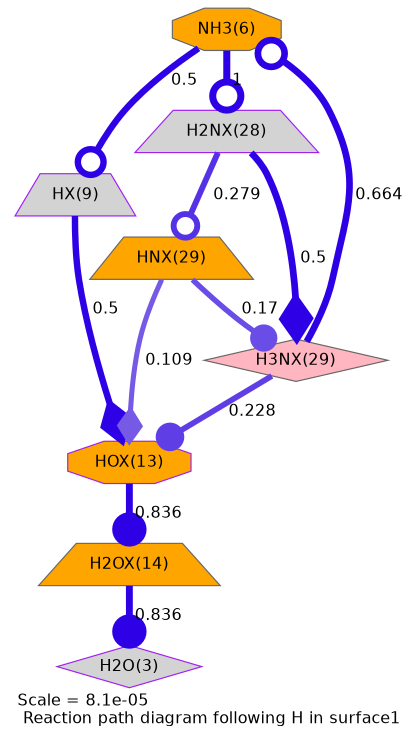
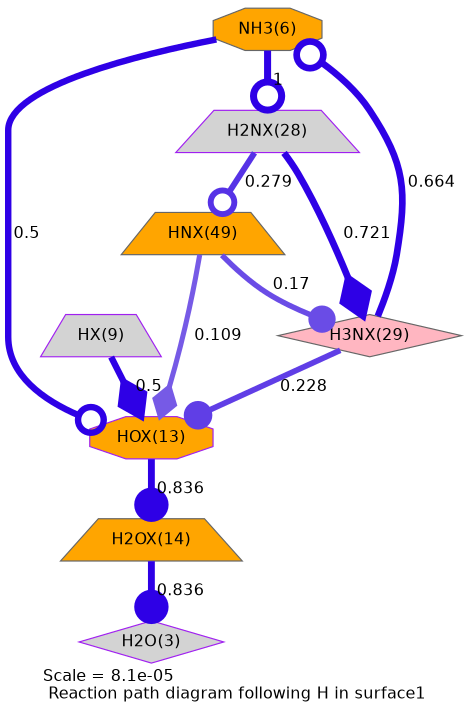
(141, 93) -> (8, 172)
(172, 258) -> (203, 234)
(311, 258) -> (365, 234)
